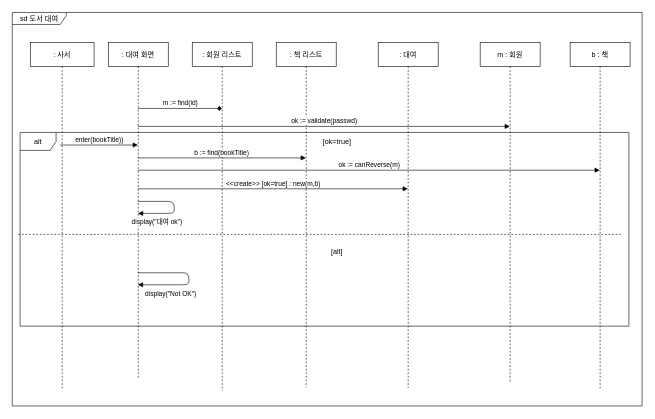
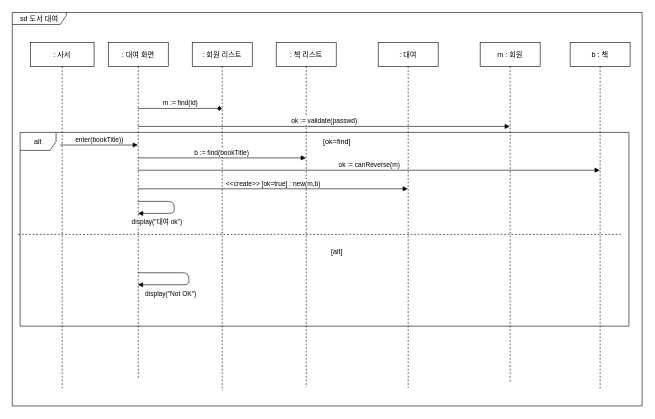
(337, 142) -> (337, 142)
